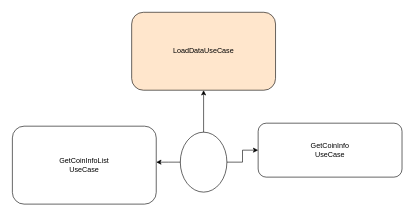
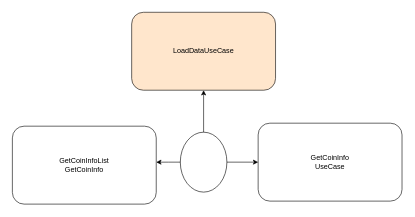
(330, 150) -> (330, 162)
(84, 165) -> (84, 165)
